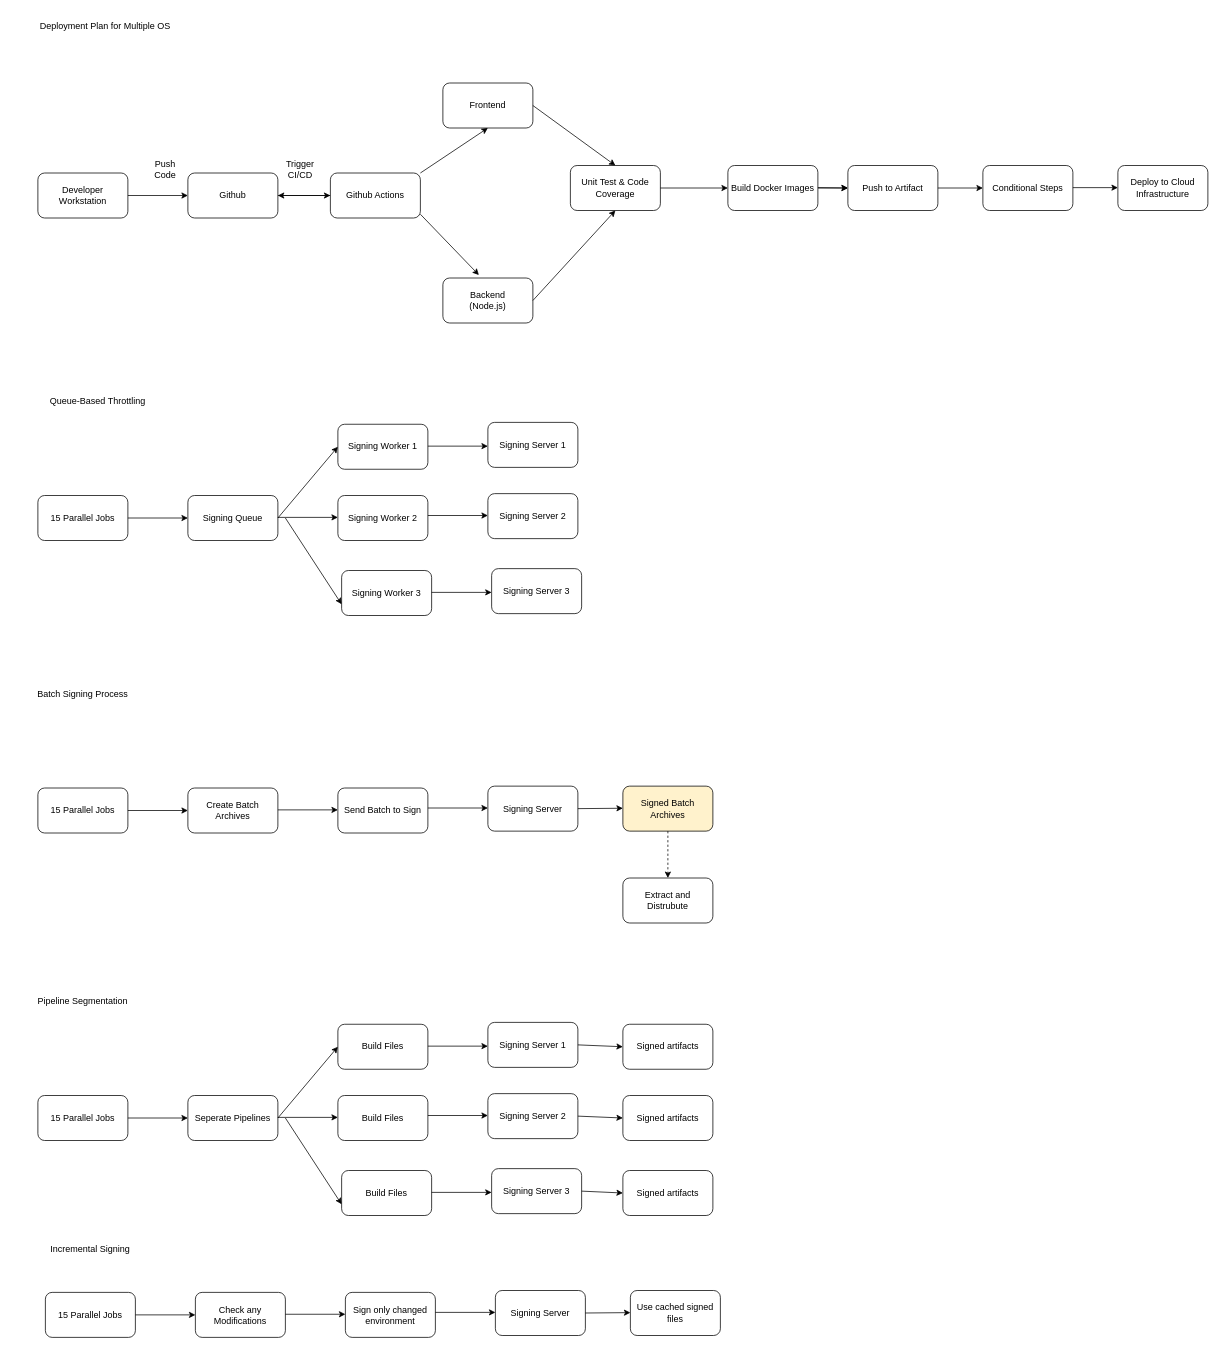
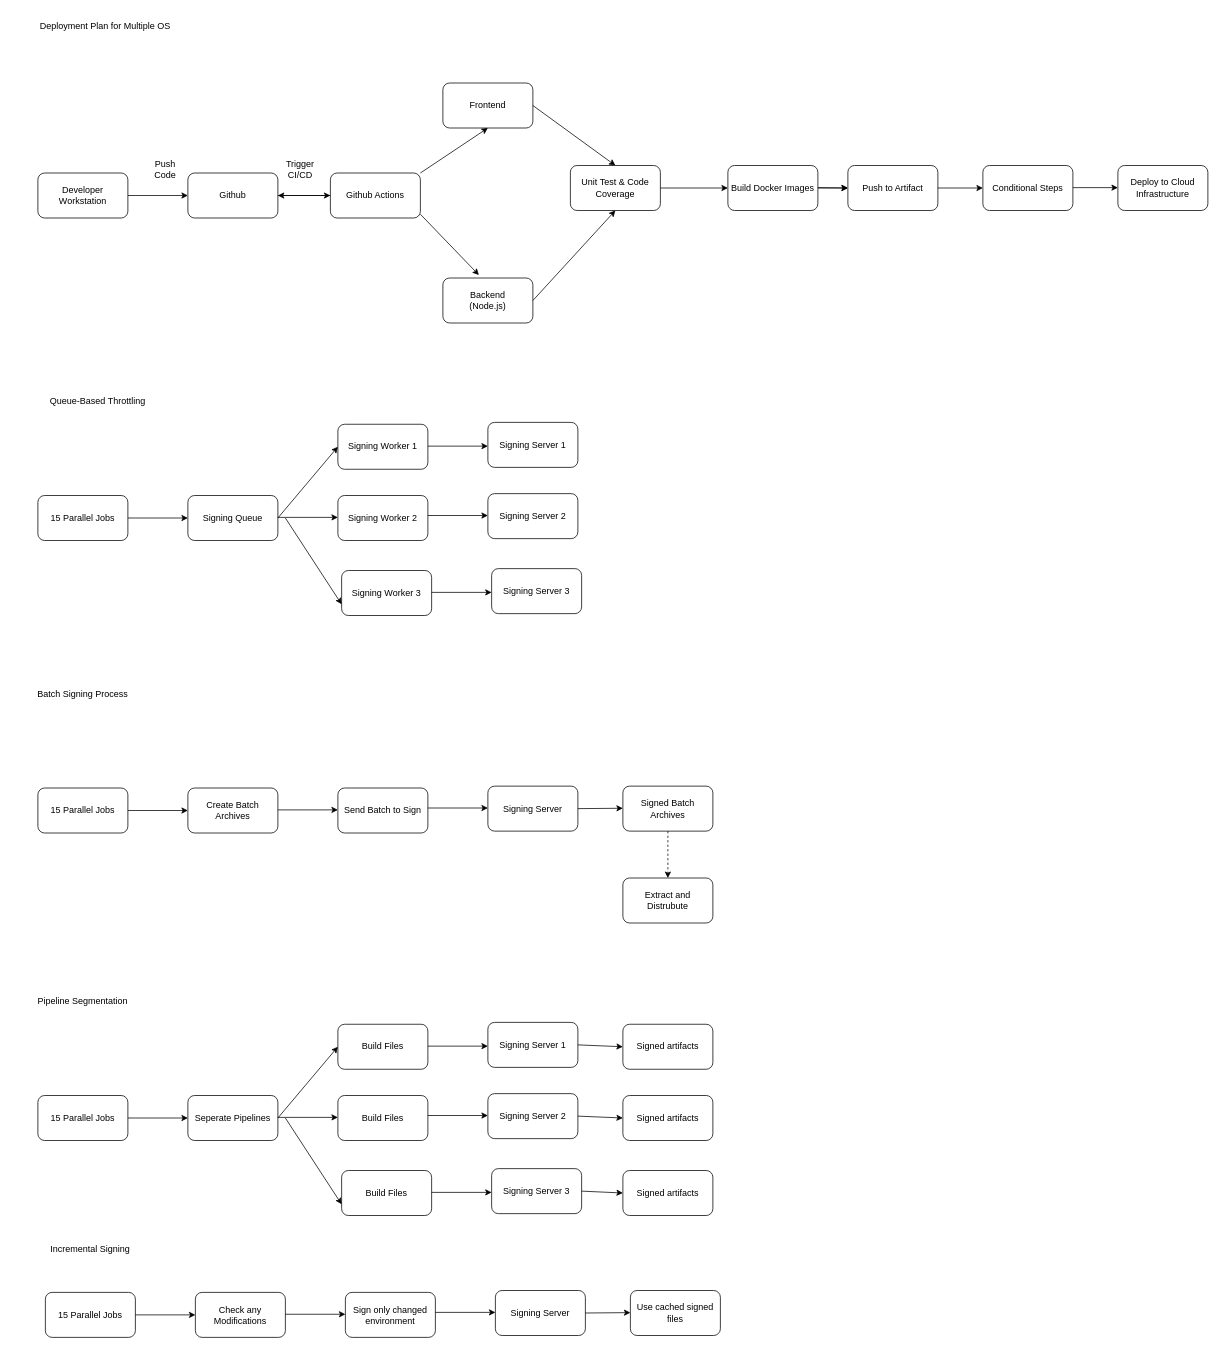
(668, 809) -> (668, 809)
